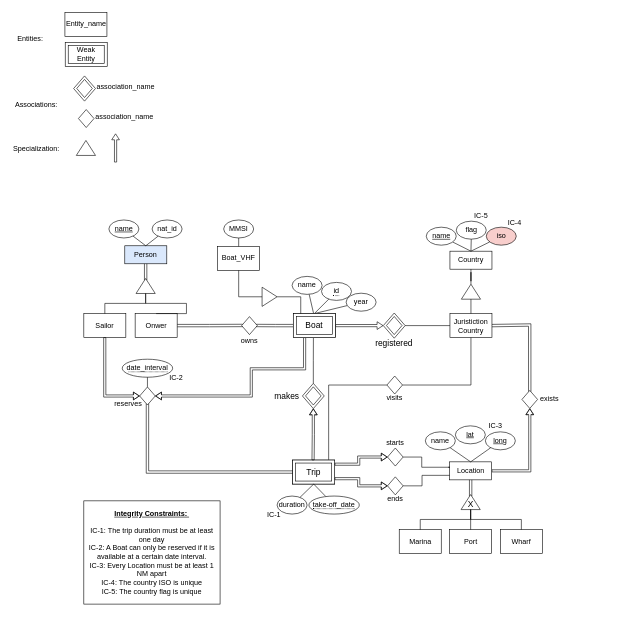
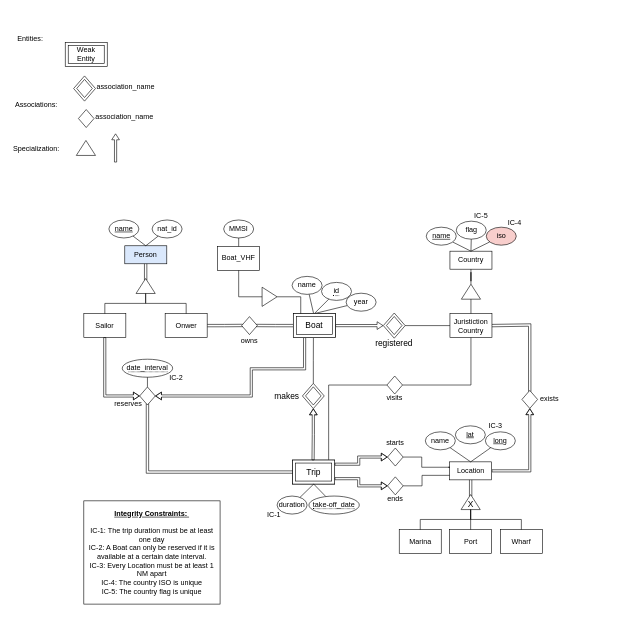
(86, 24) -> none
(156, 326) -> (186, 326)
